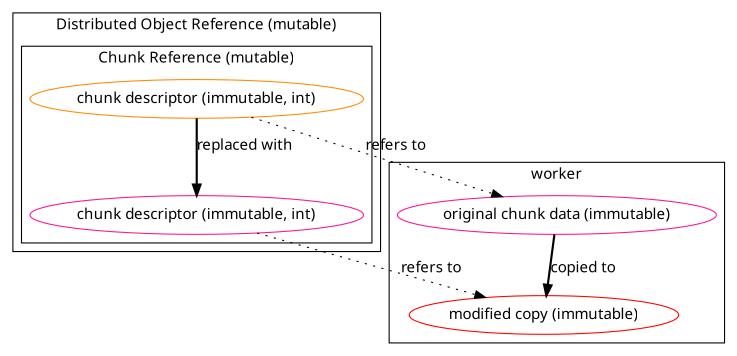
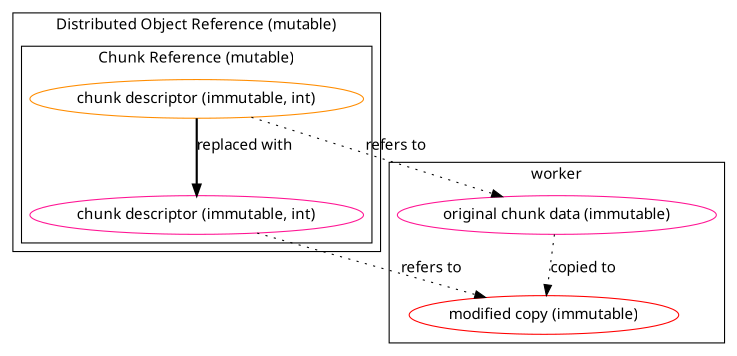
(551, 259) -> (551, 259)
